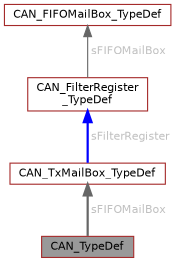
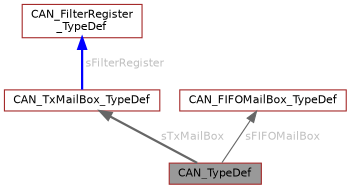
(88, 57) -> (236, 142)
(127, 210) -> (191, 137)
